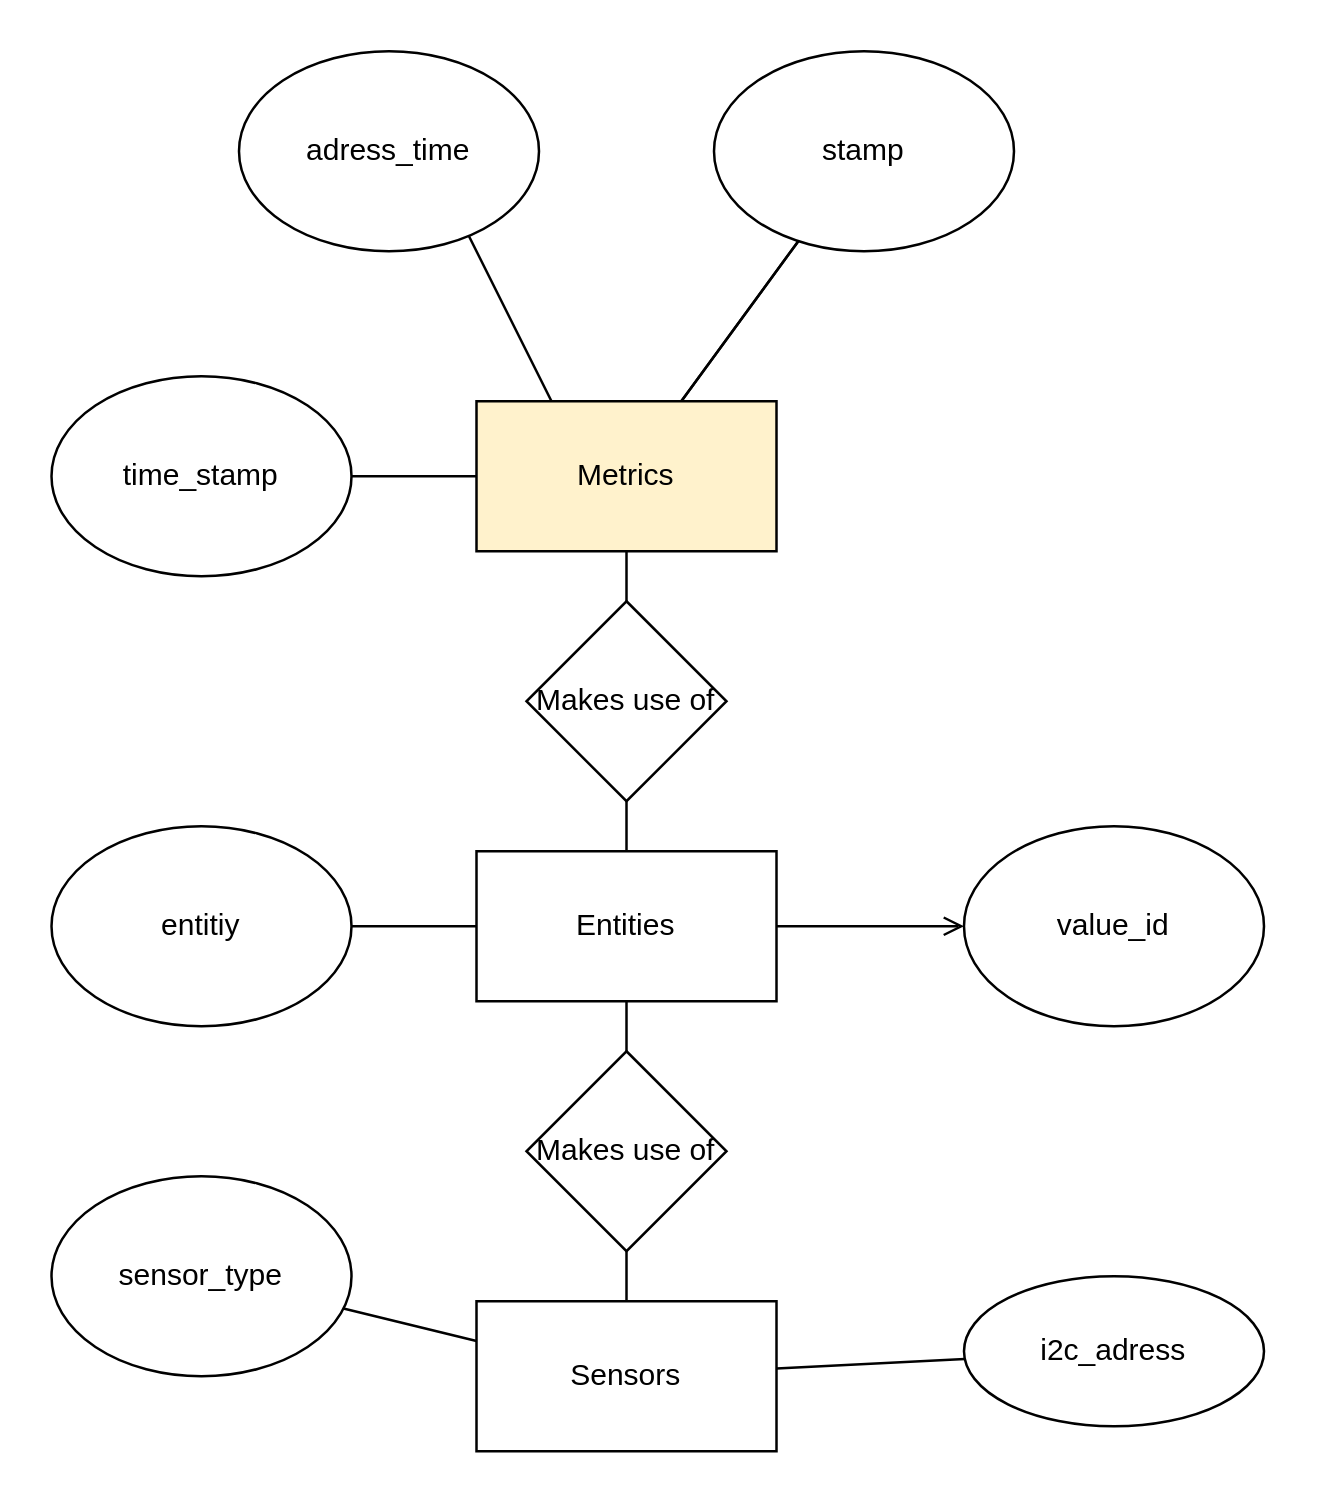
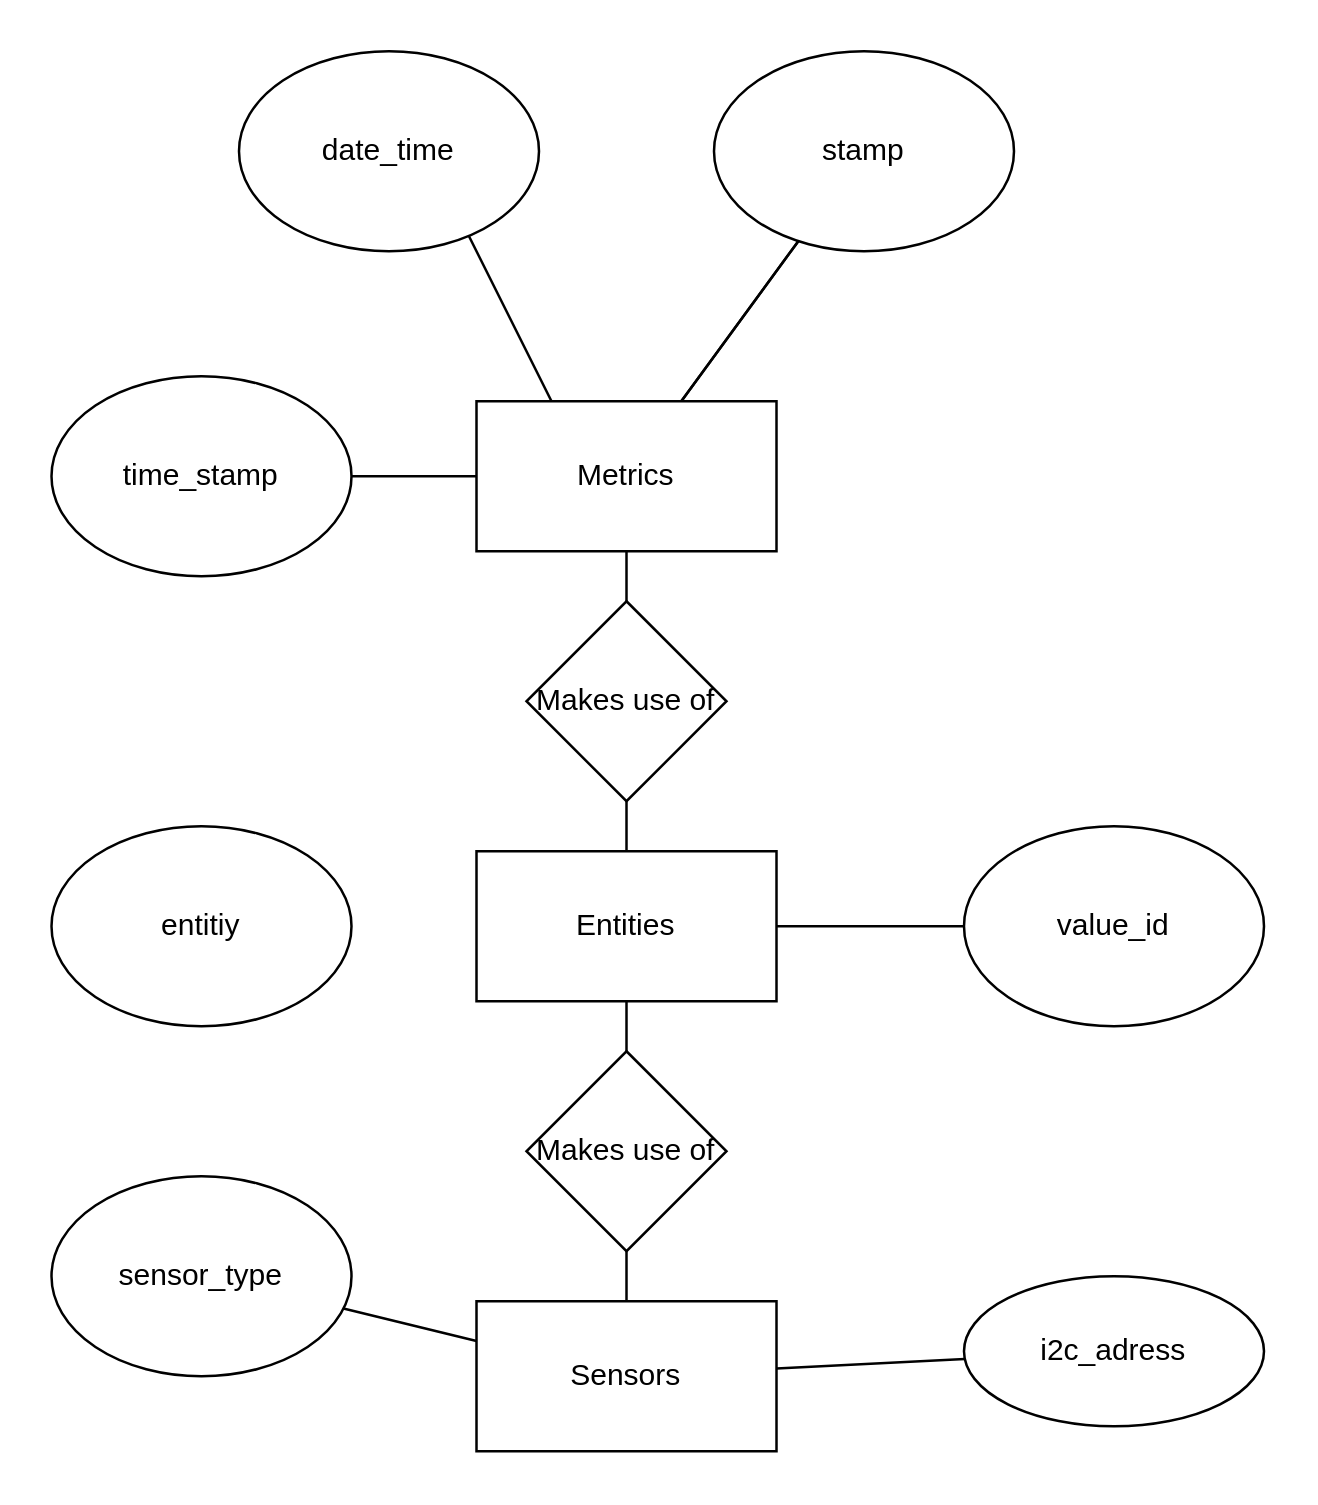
(389, 151) -> (389, 151)
(626, 476) -> (626, 476)
(414, 926) -> none
(955, 926) -> (956, 926)
